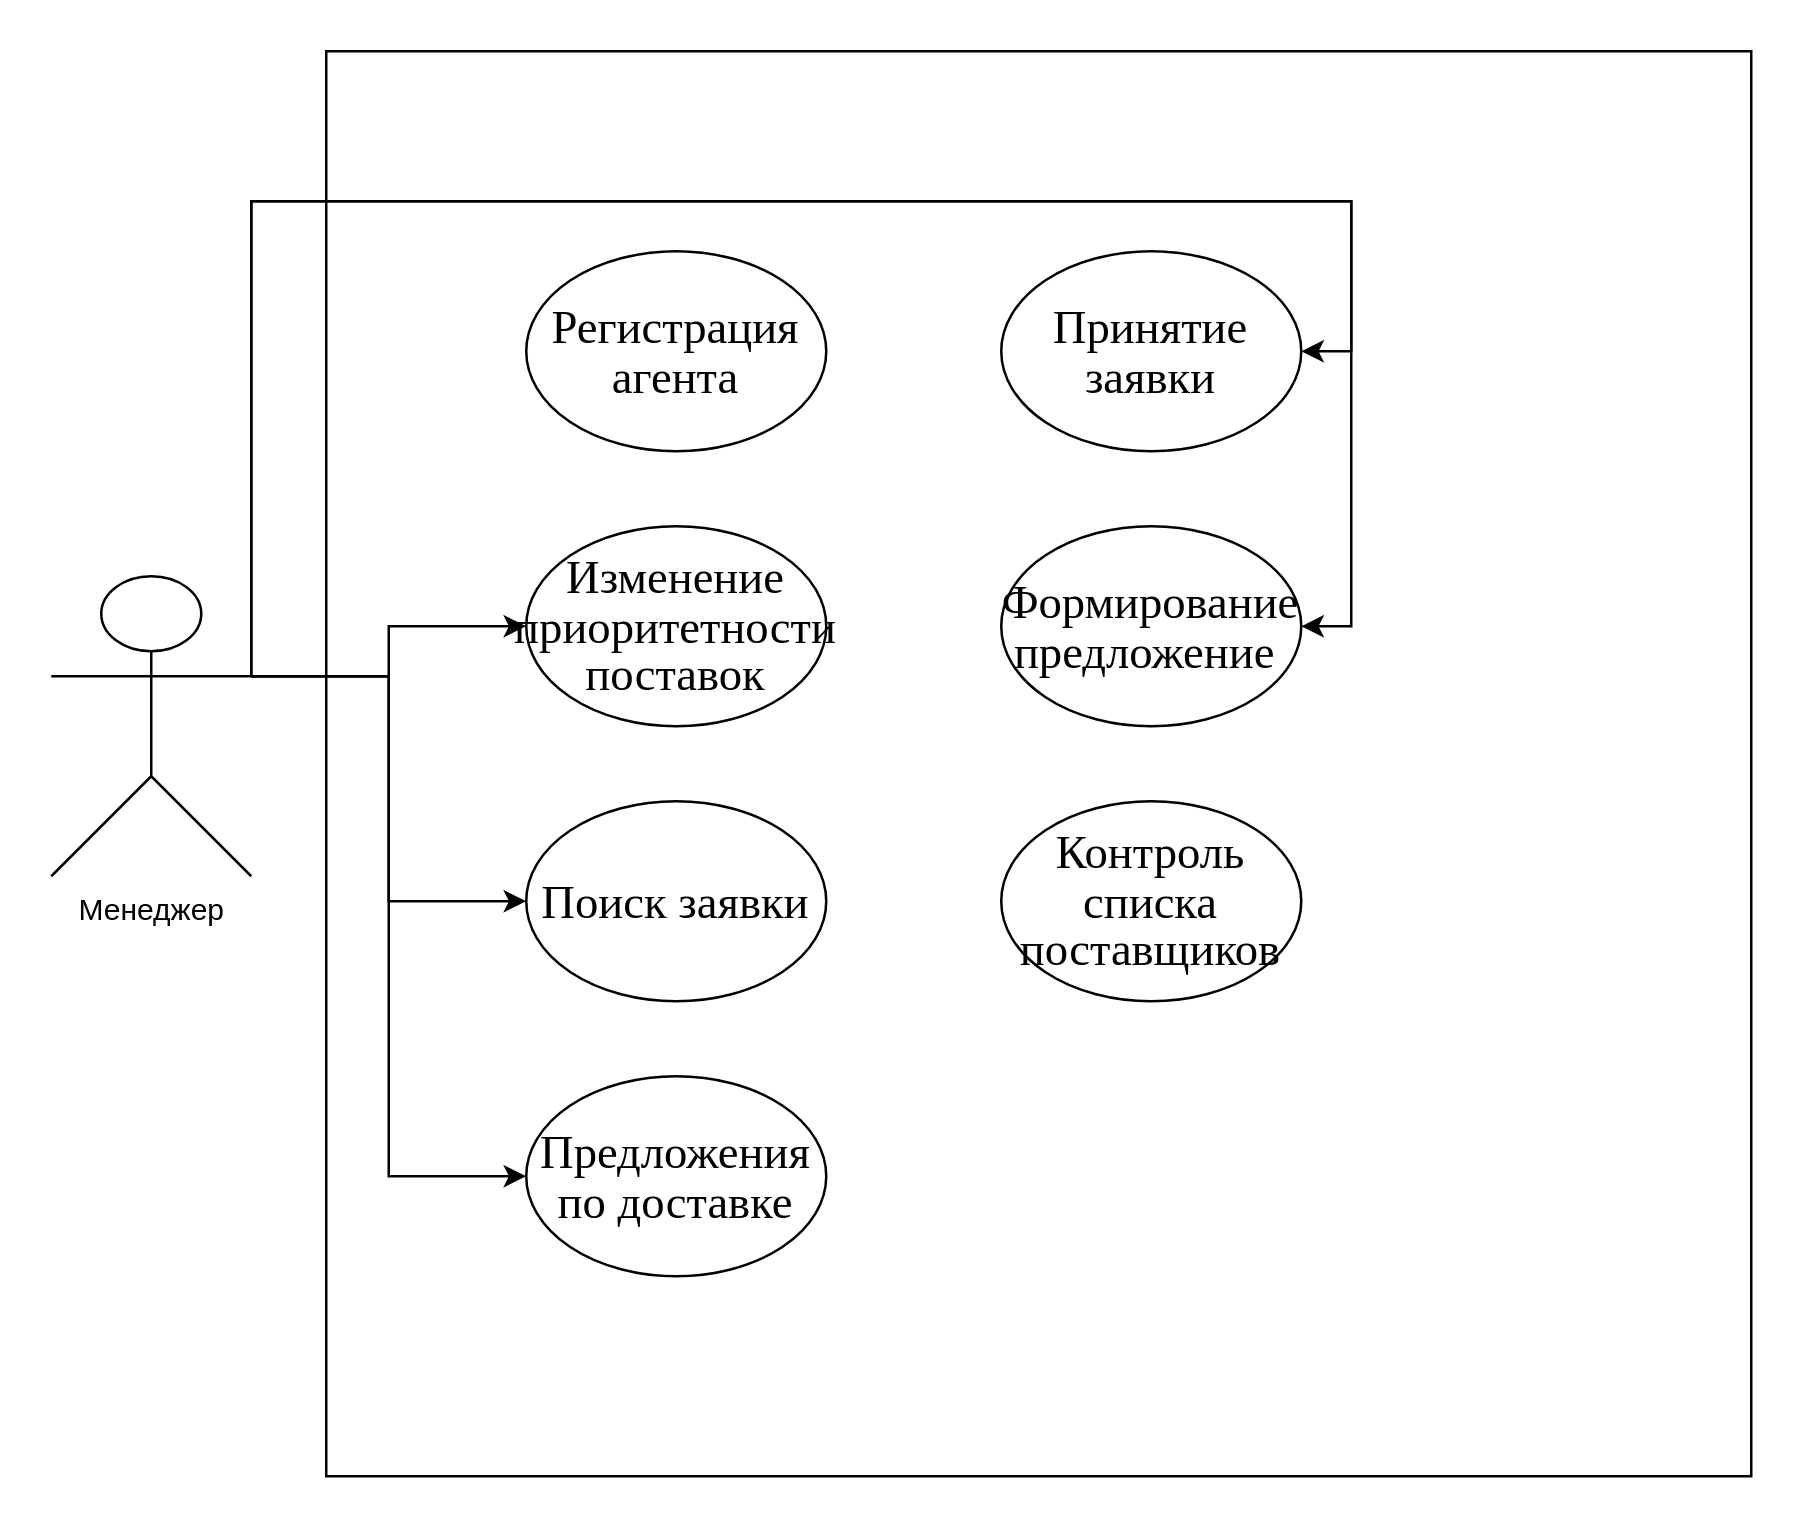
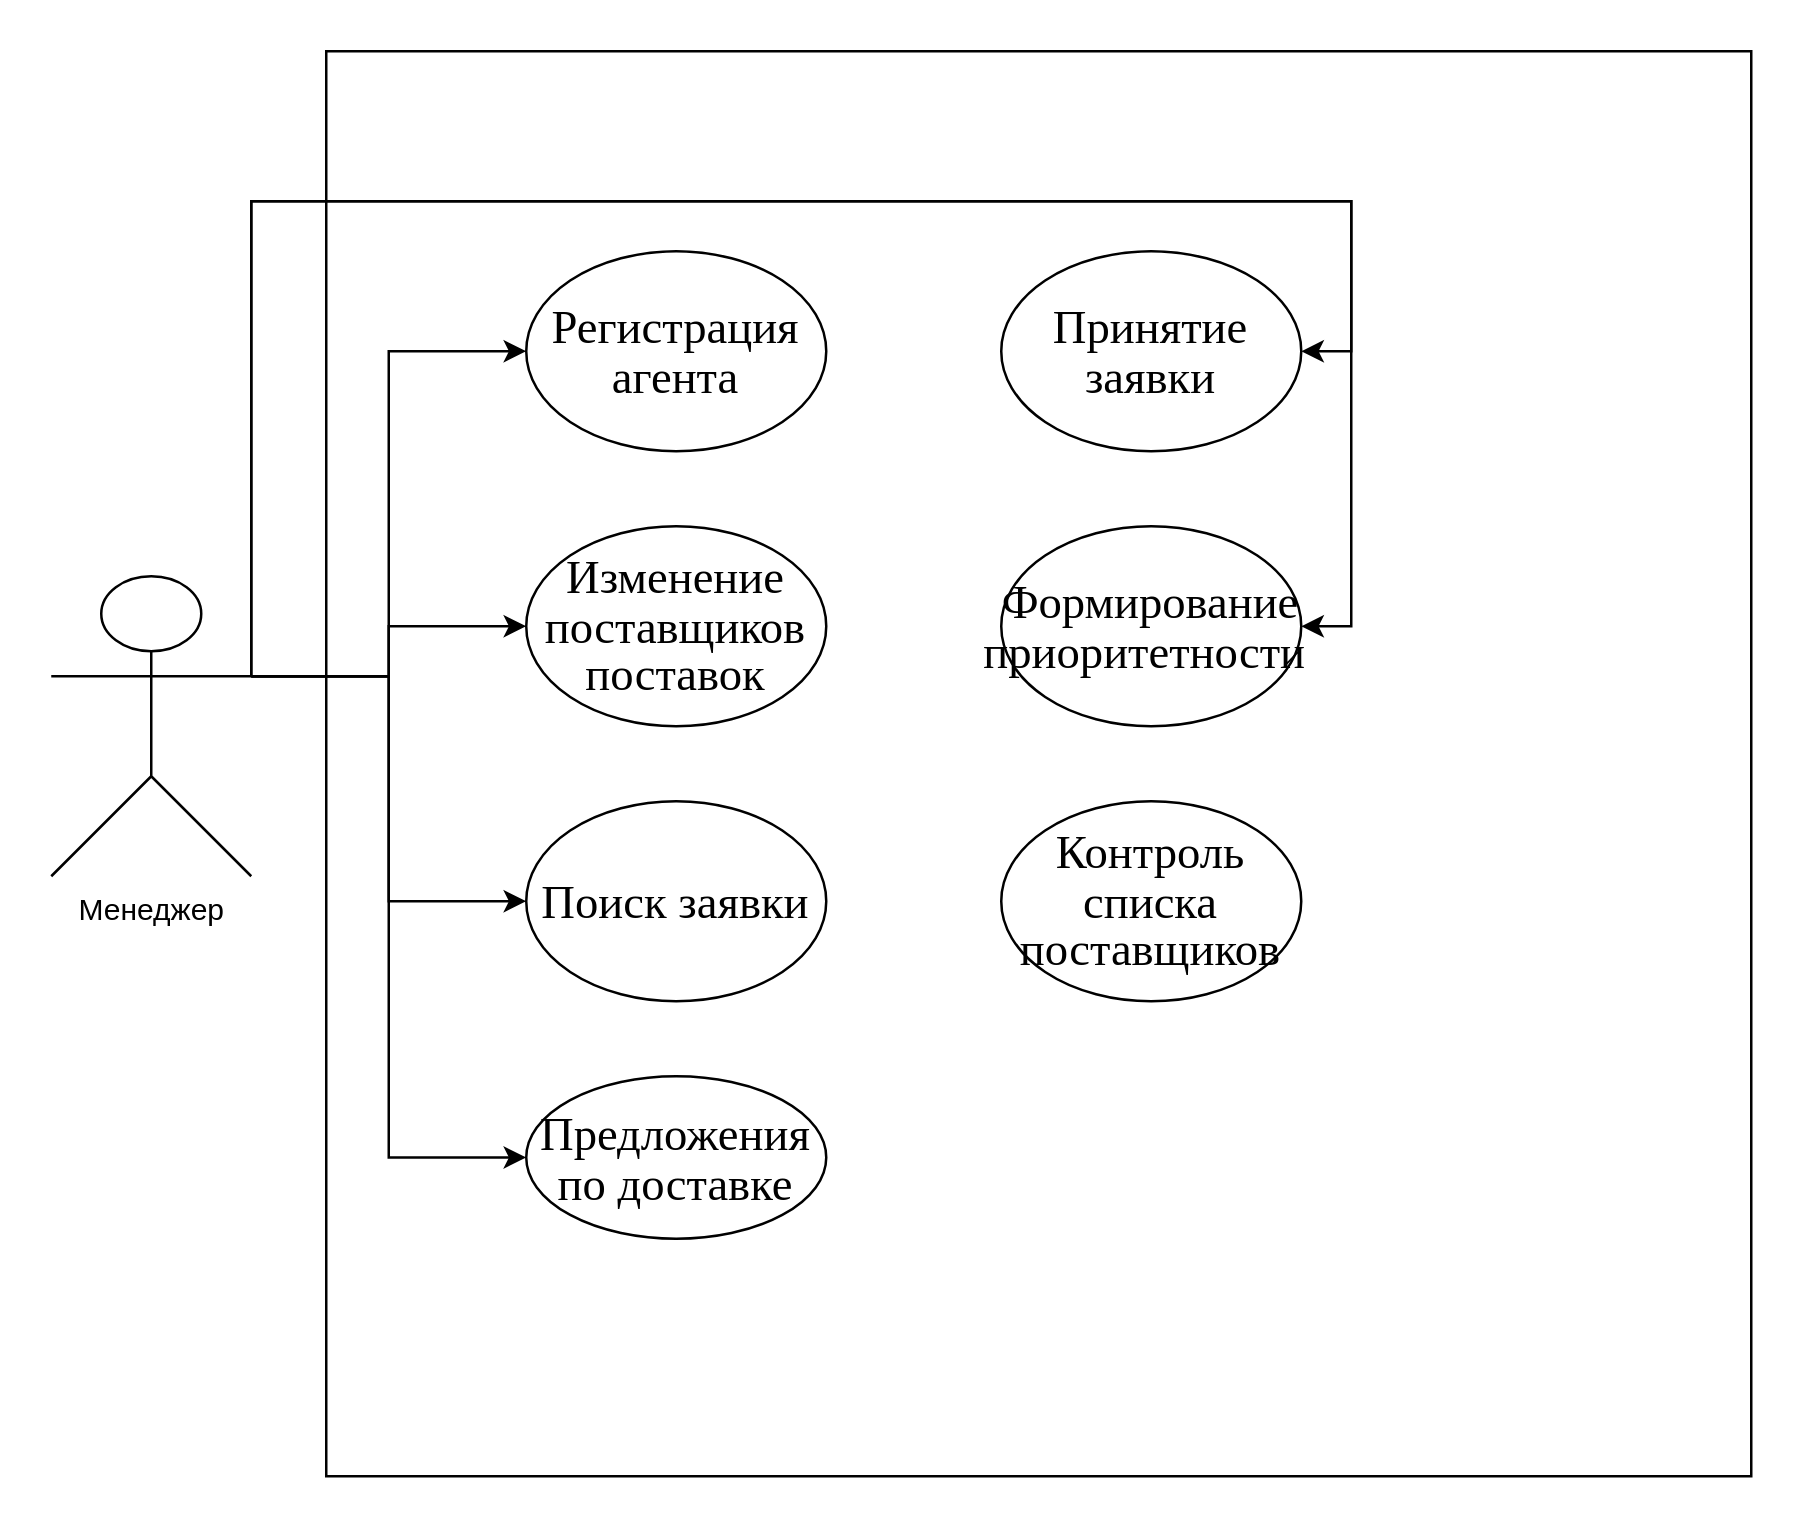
none -> (389, 426)
(676, 626) -> (676, 626)
(1151, 626) -> (1151, 626)
(676, 1176) -> (676, 1158)
